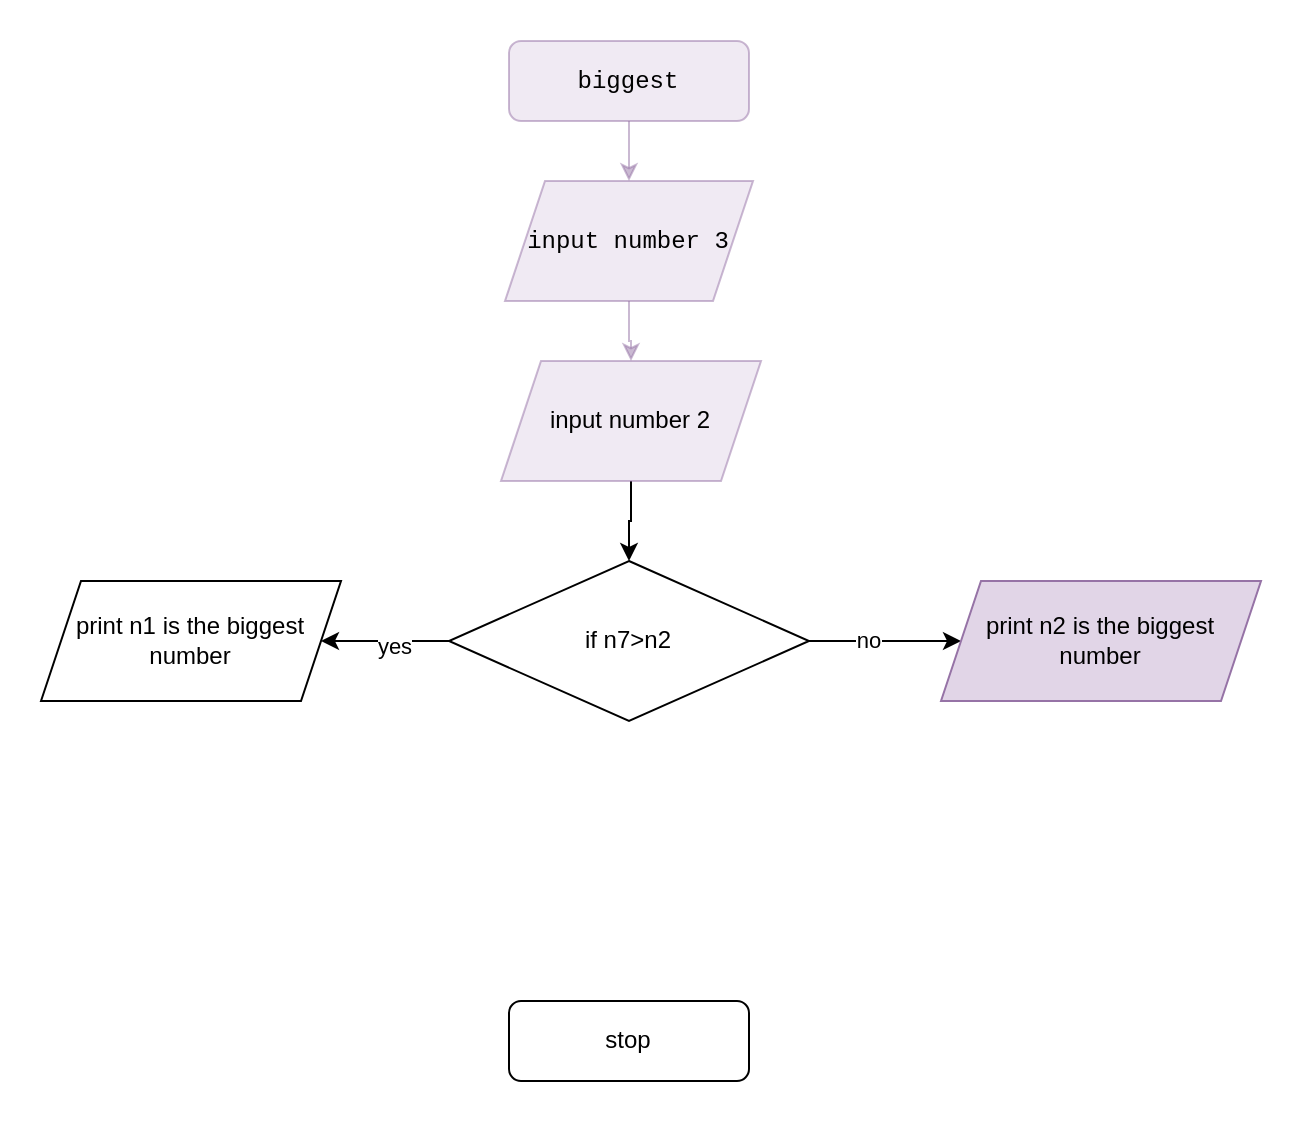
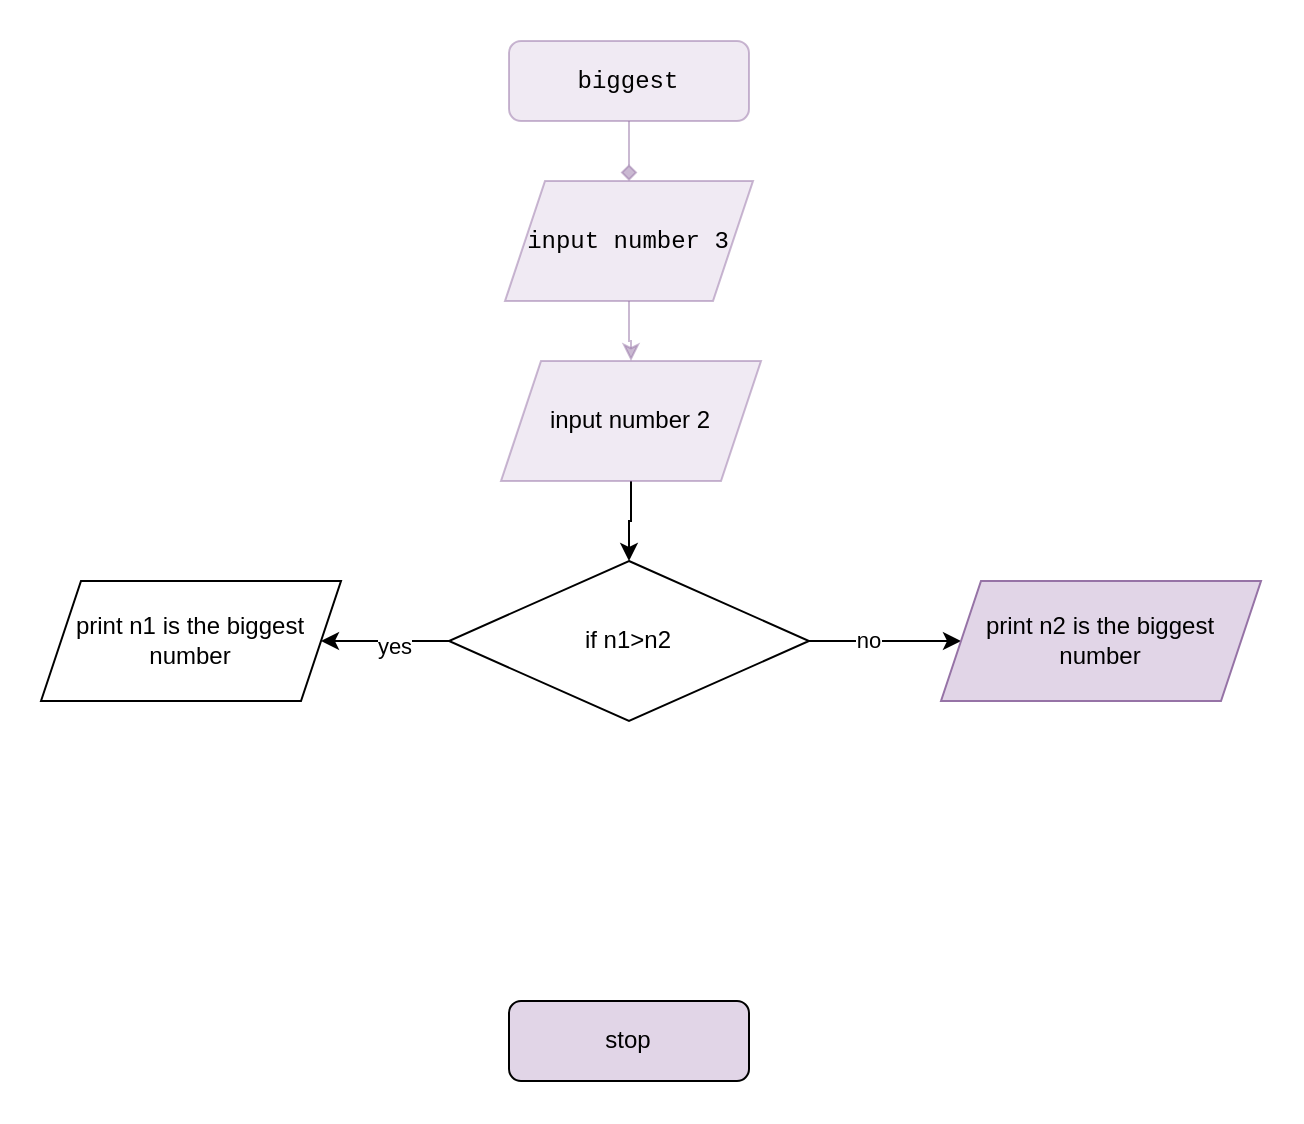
(629, 166) -> (629, 165)
(629, 641) -> (629, 641)
(629, 1041) -> (629, 1041)
